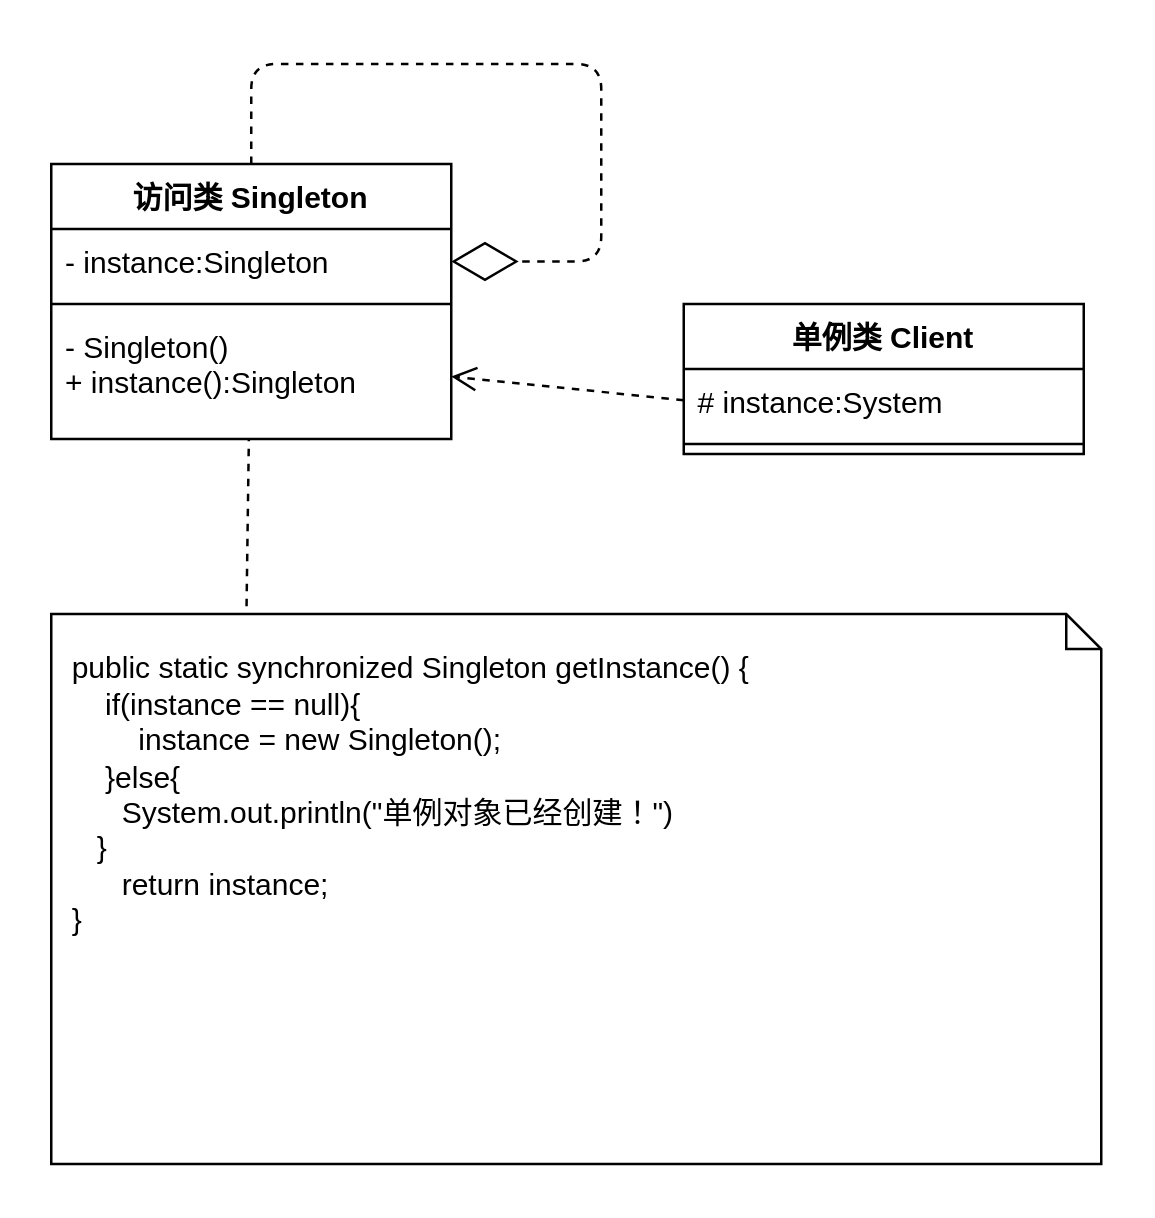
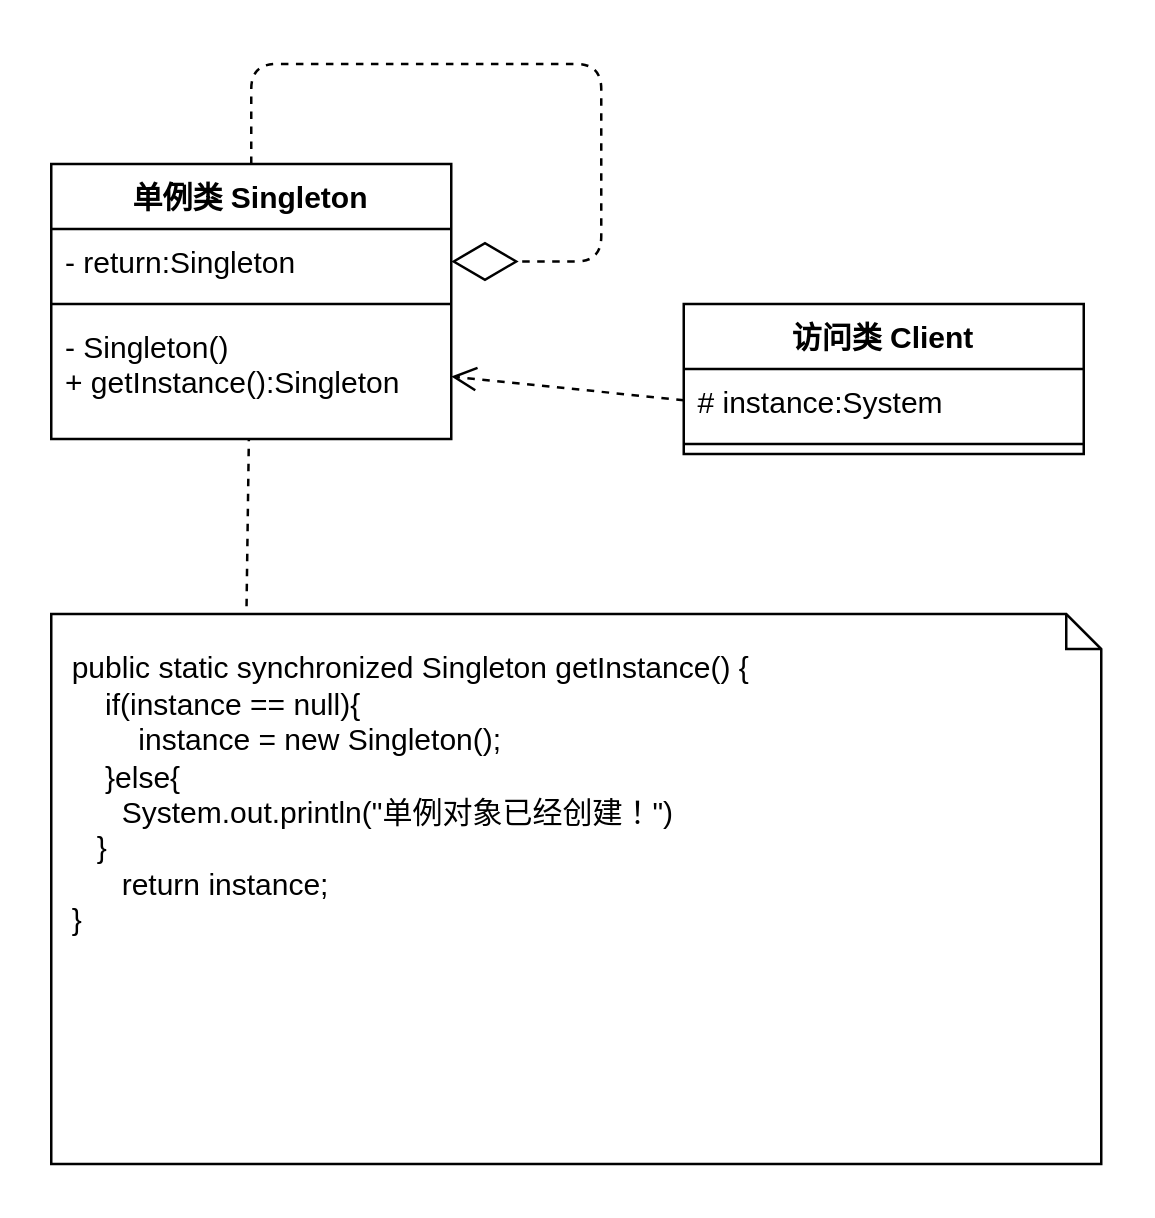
(250, 198) -> (250, 198)
(214, 263) -> (201, 263)
(883, 338) -> (883, 338)
(163, 348) -> (163, 348)
